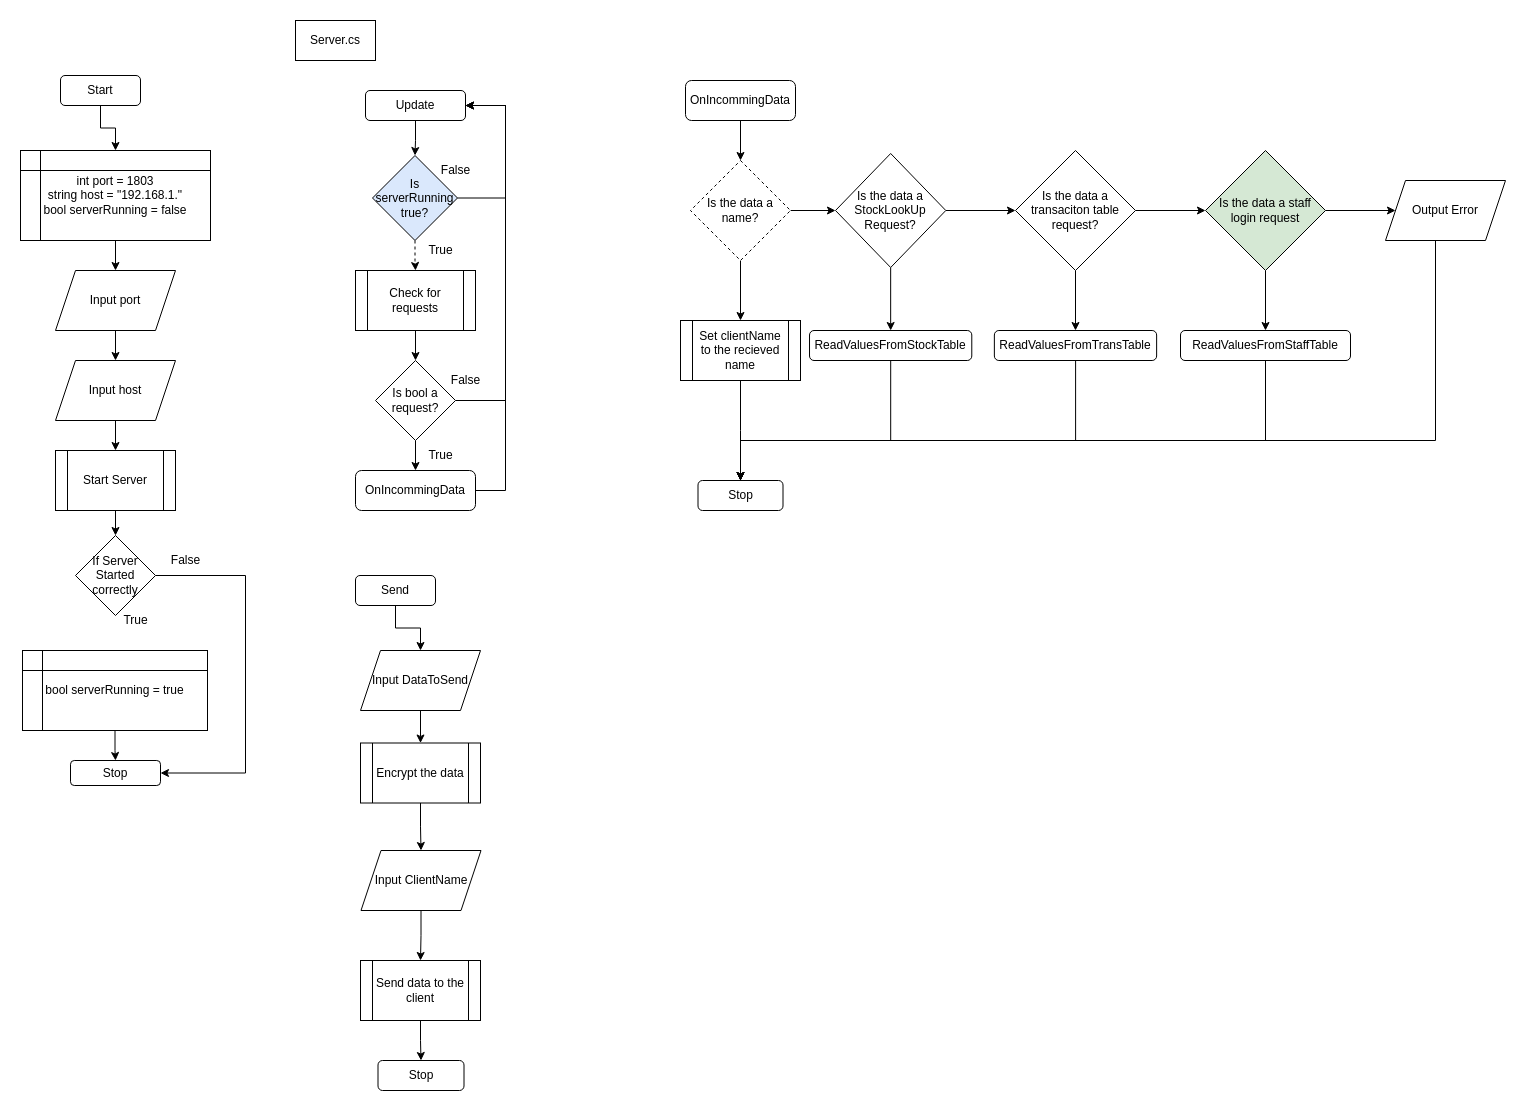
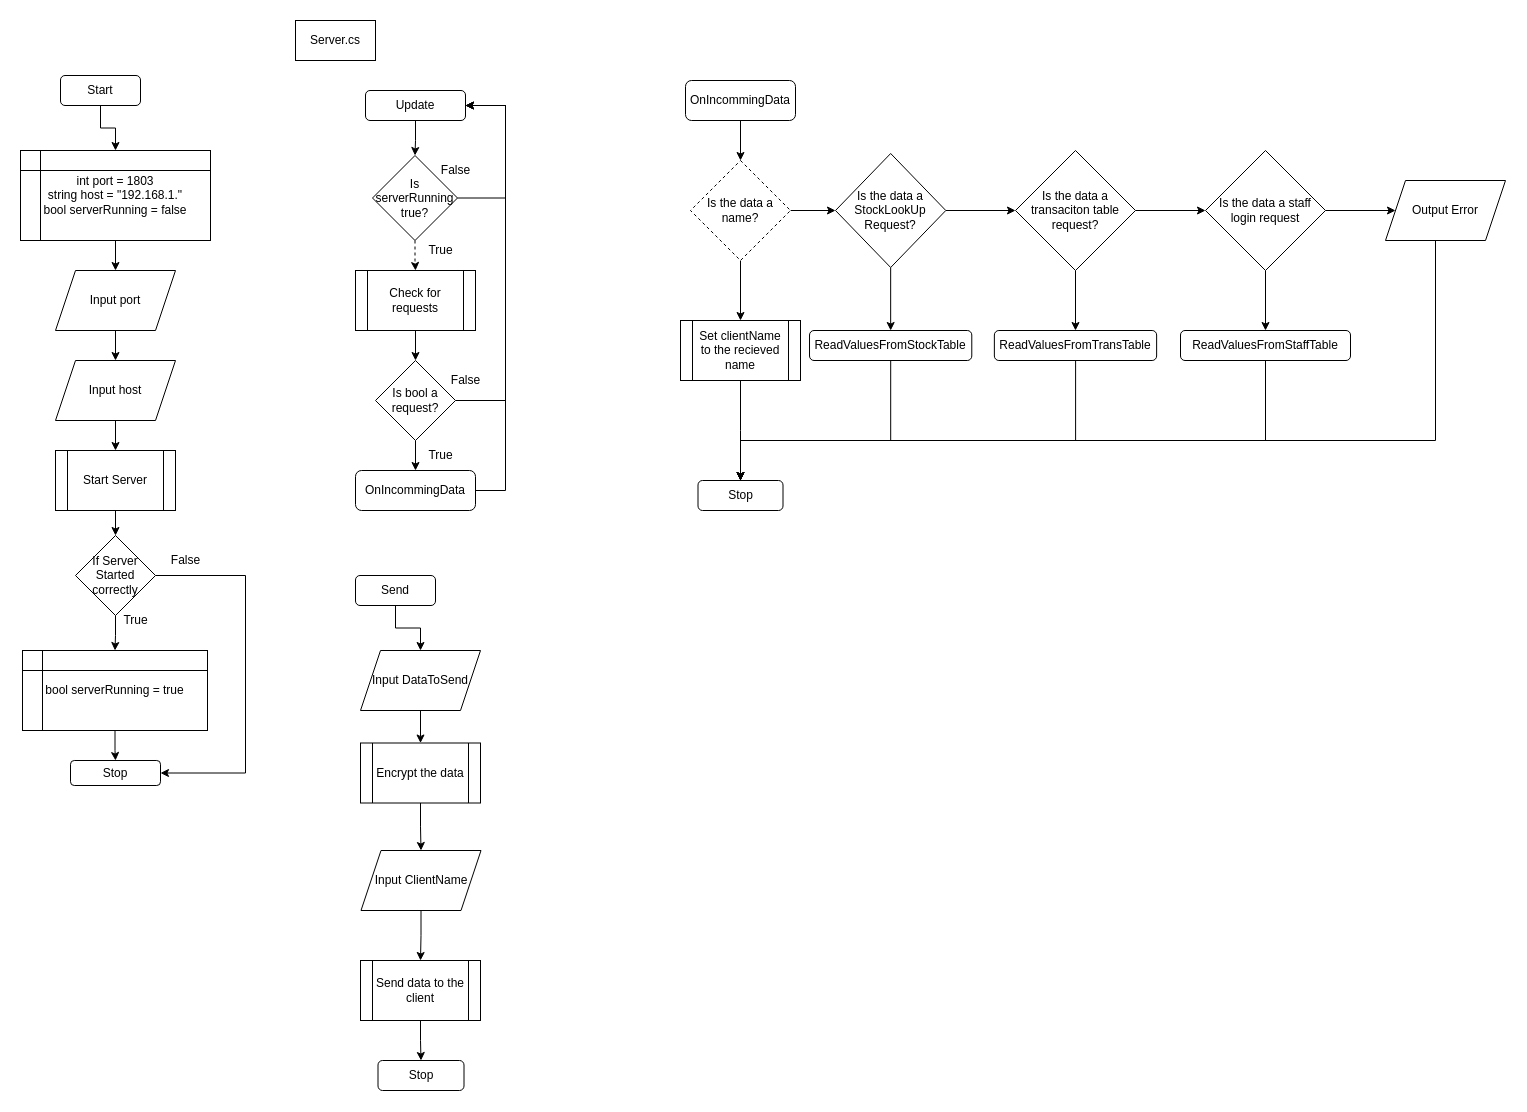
(415, 198) -> (415, 198)
(1266, 211) -> (1266, 211)
none -> (116, 630)
